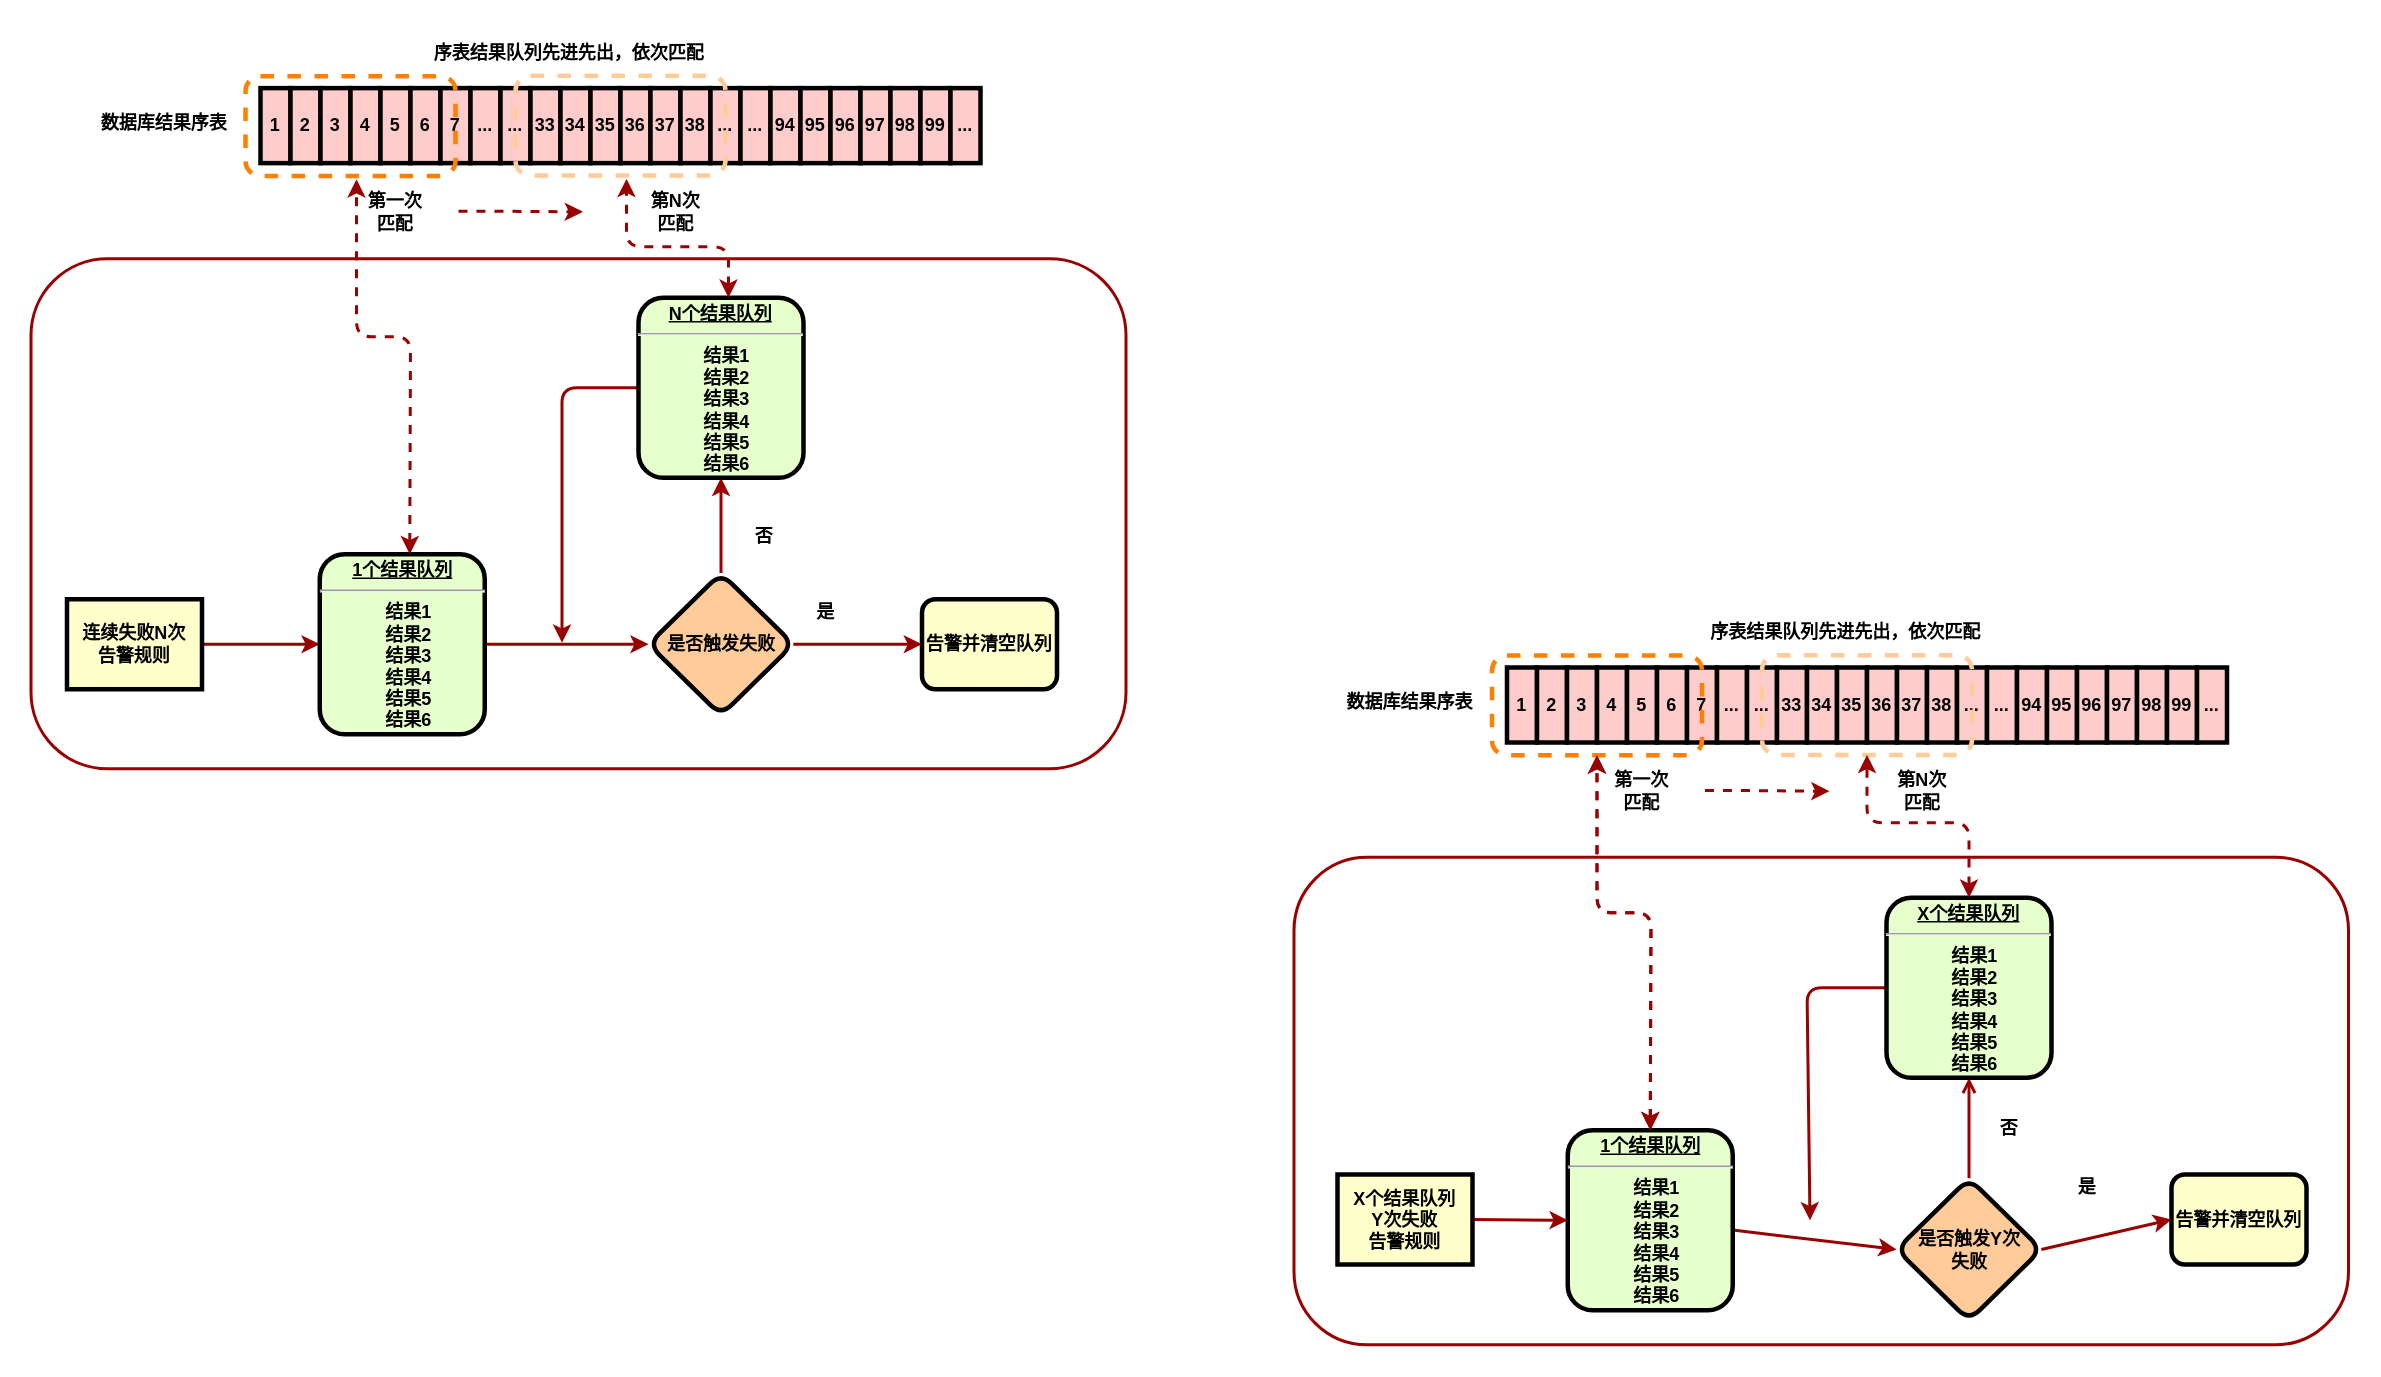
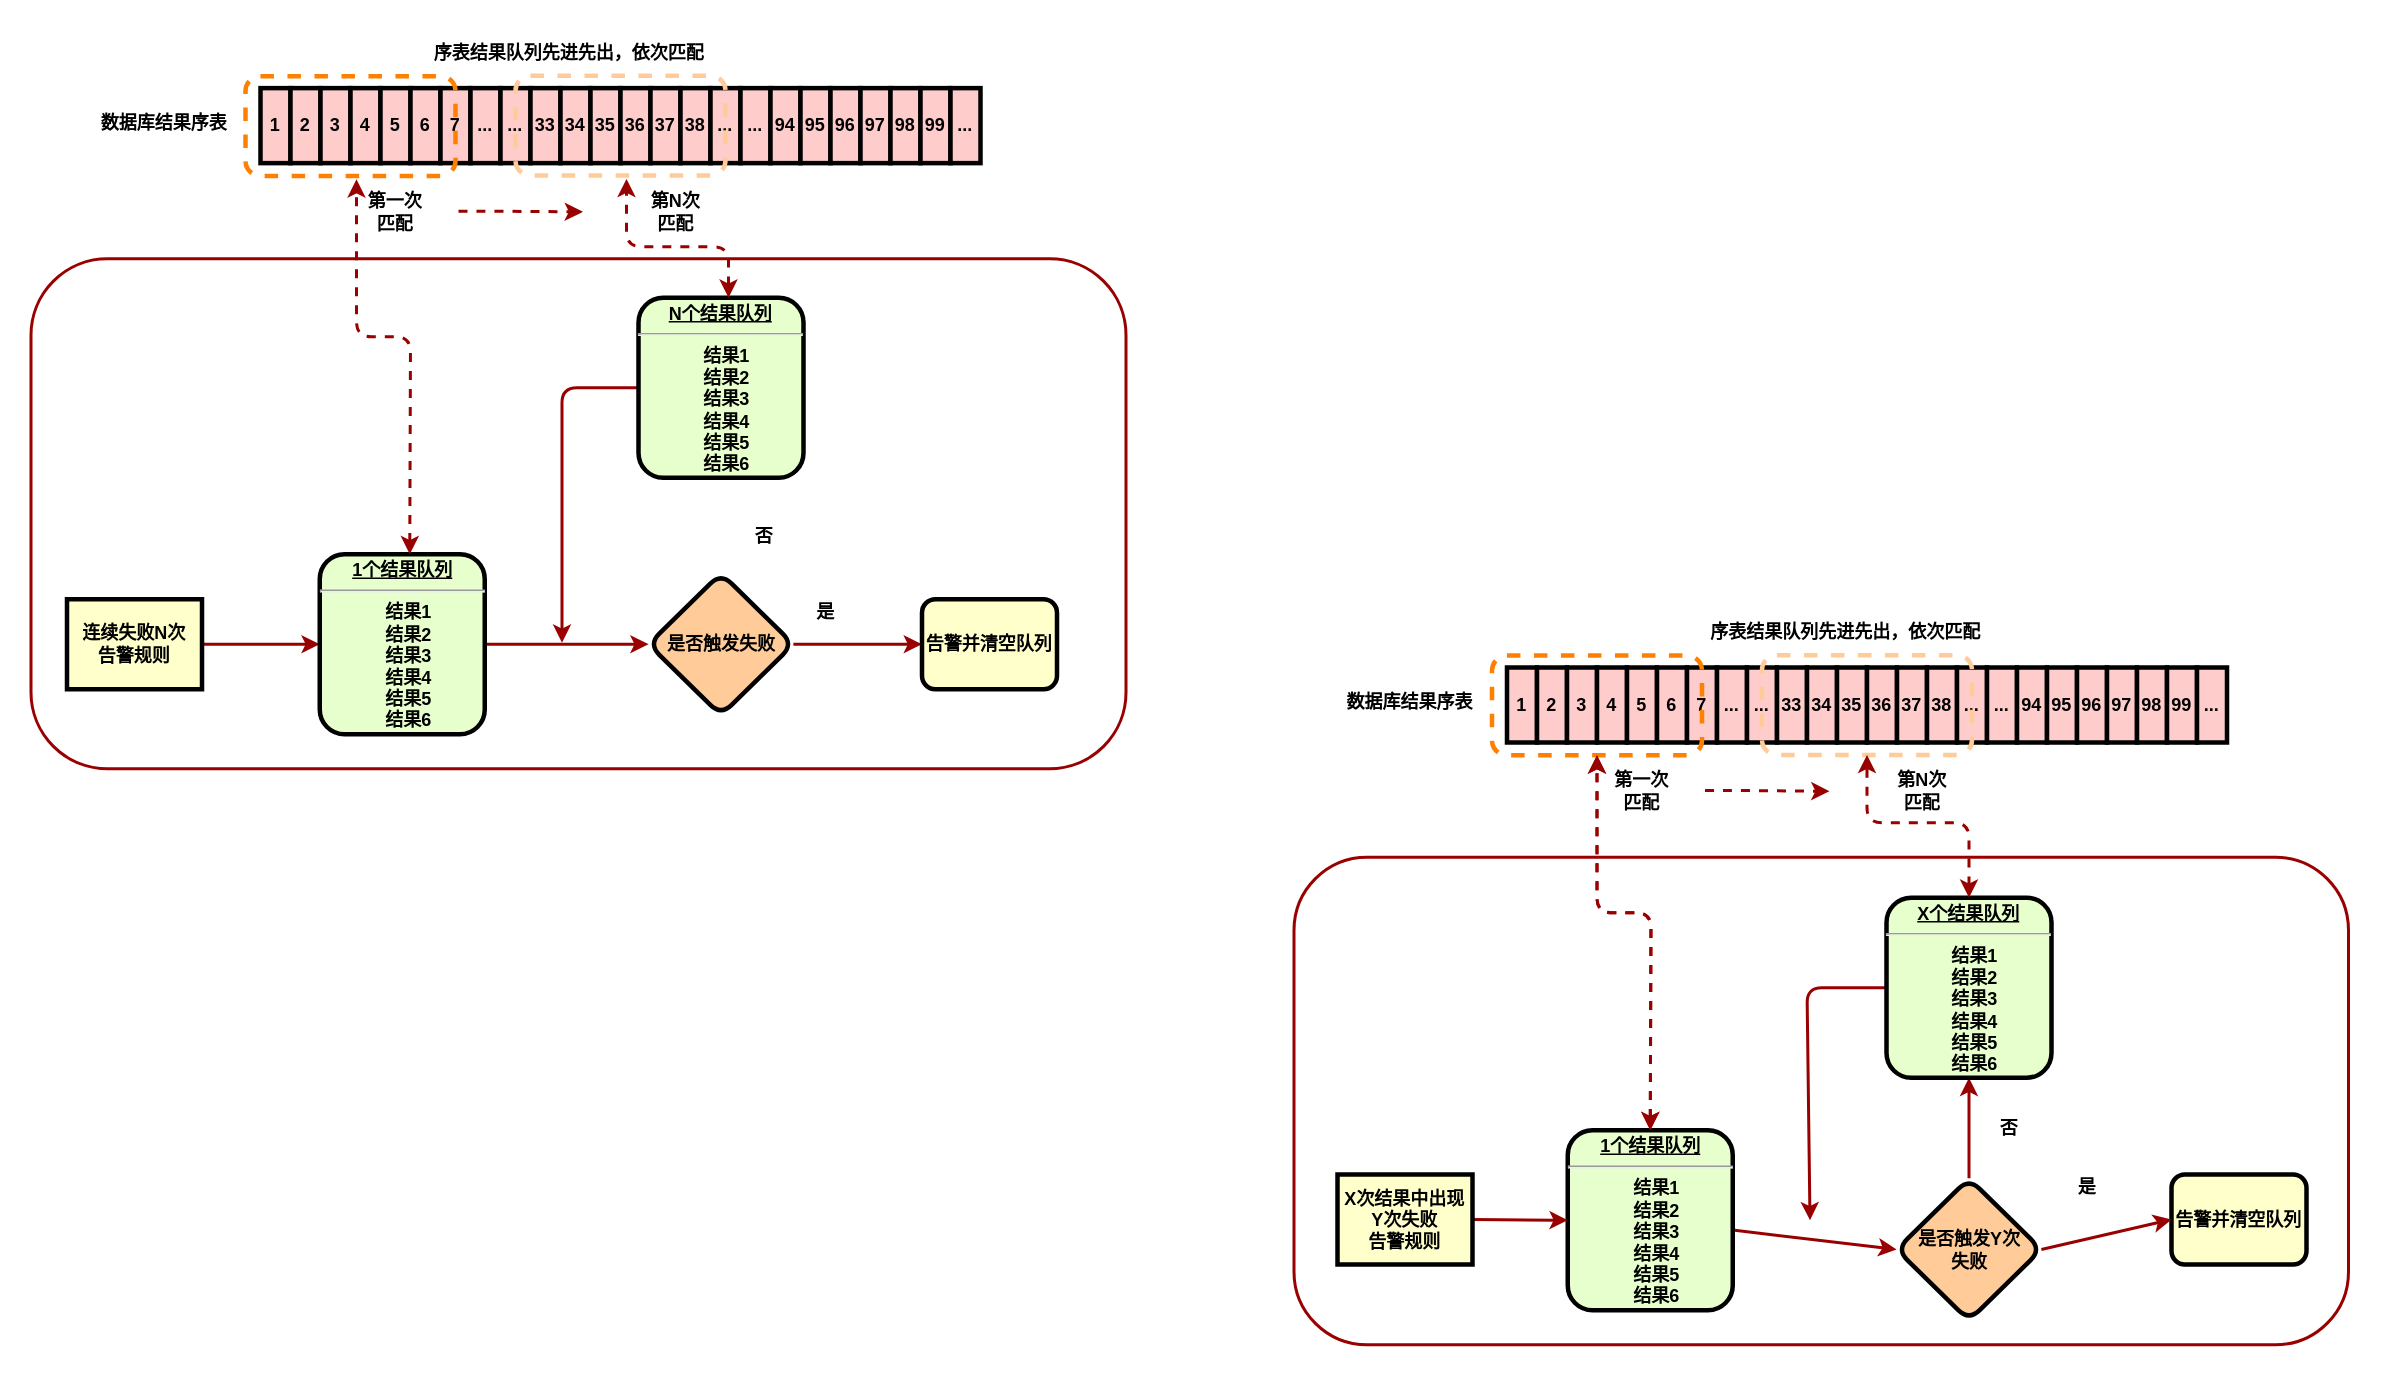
(721, 532) -> none
(1969, 1091) -> (1969, 1092)
(1405, 1220) -> (1405, 1220)
